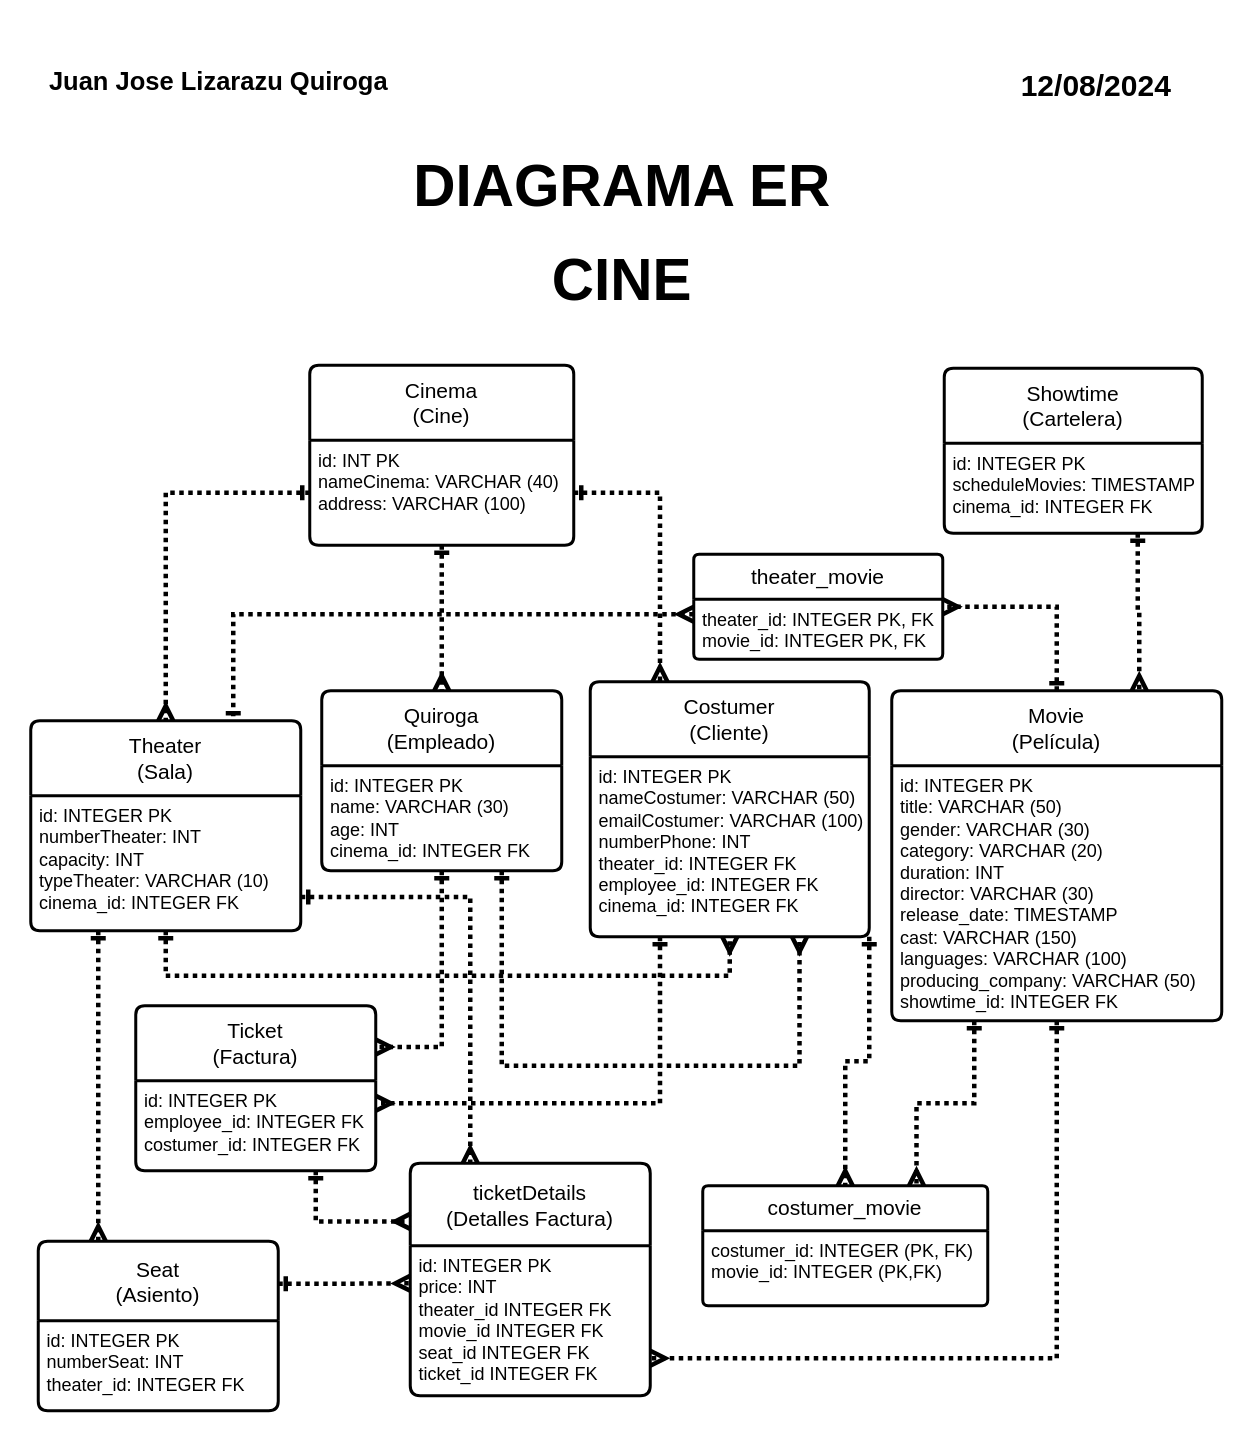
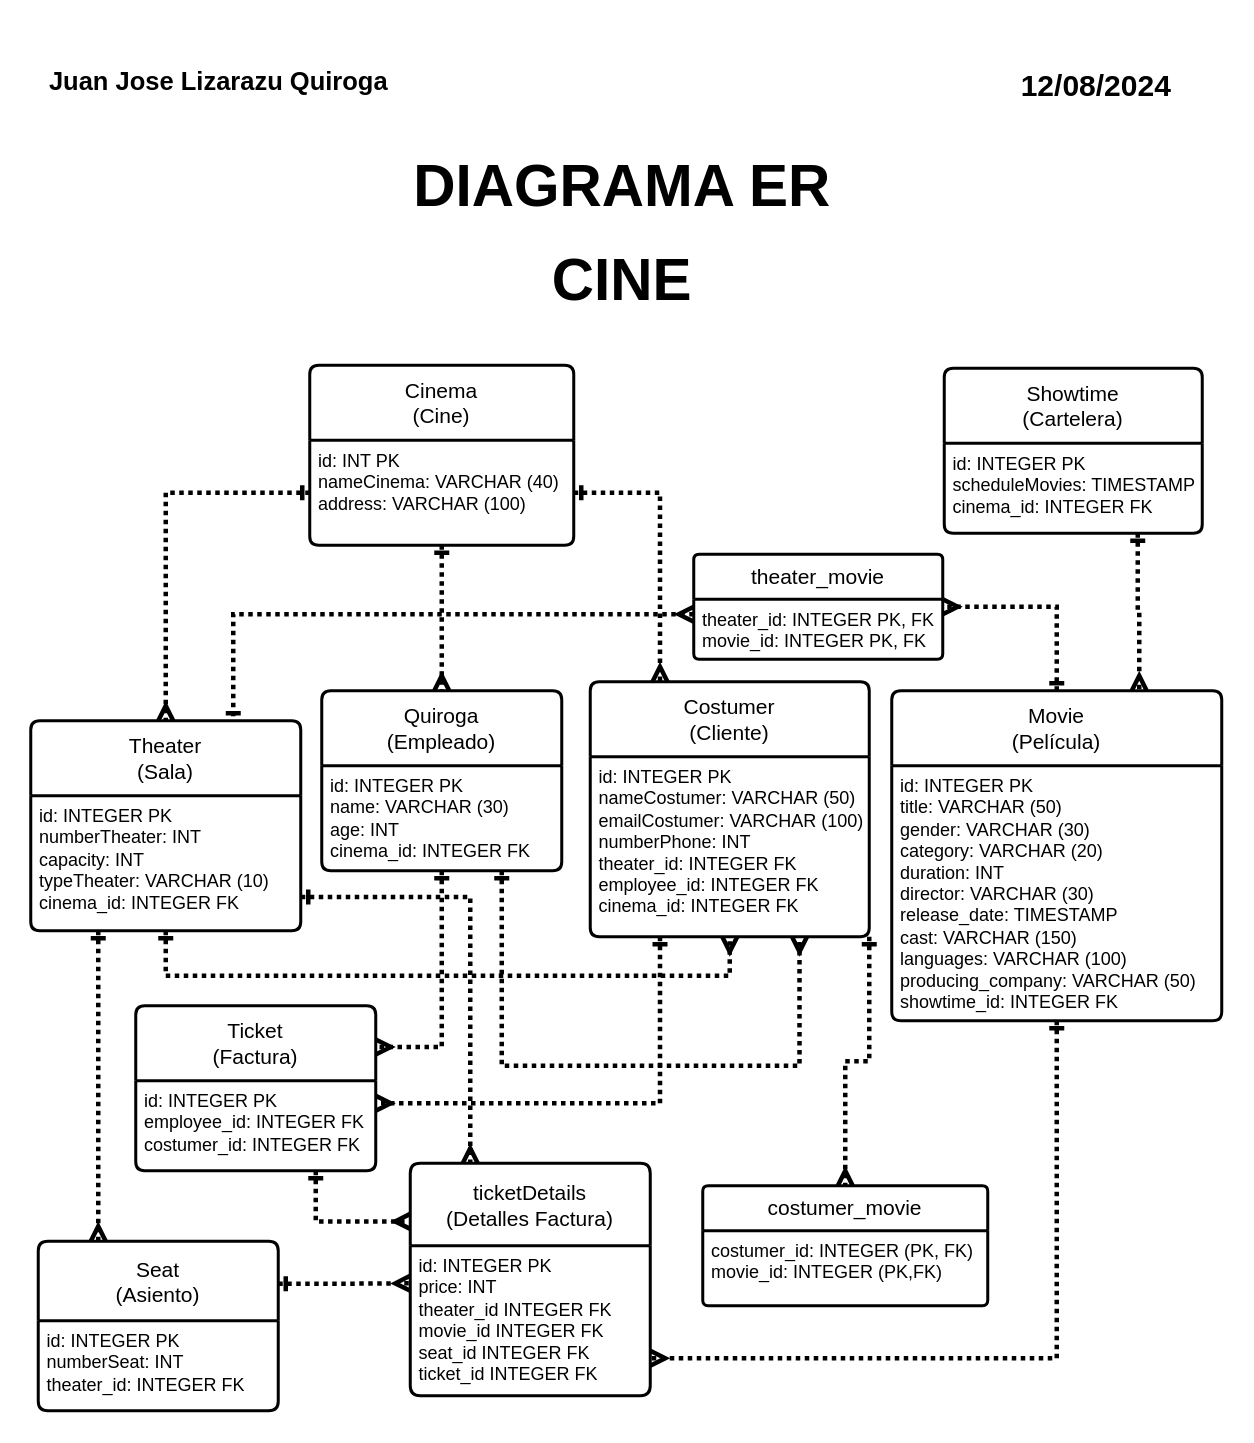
(945, 1103) -> none
